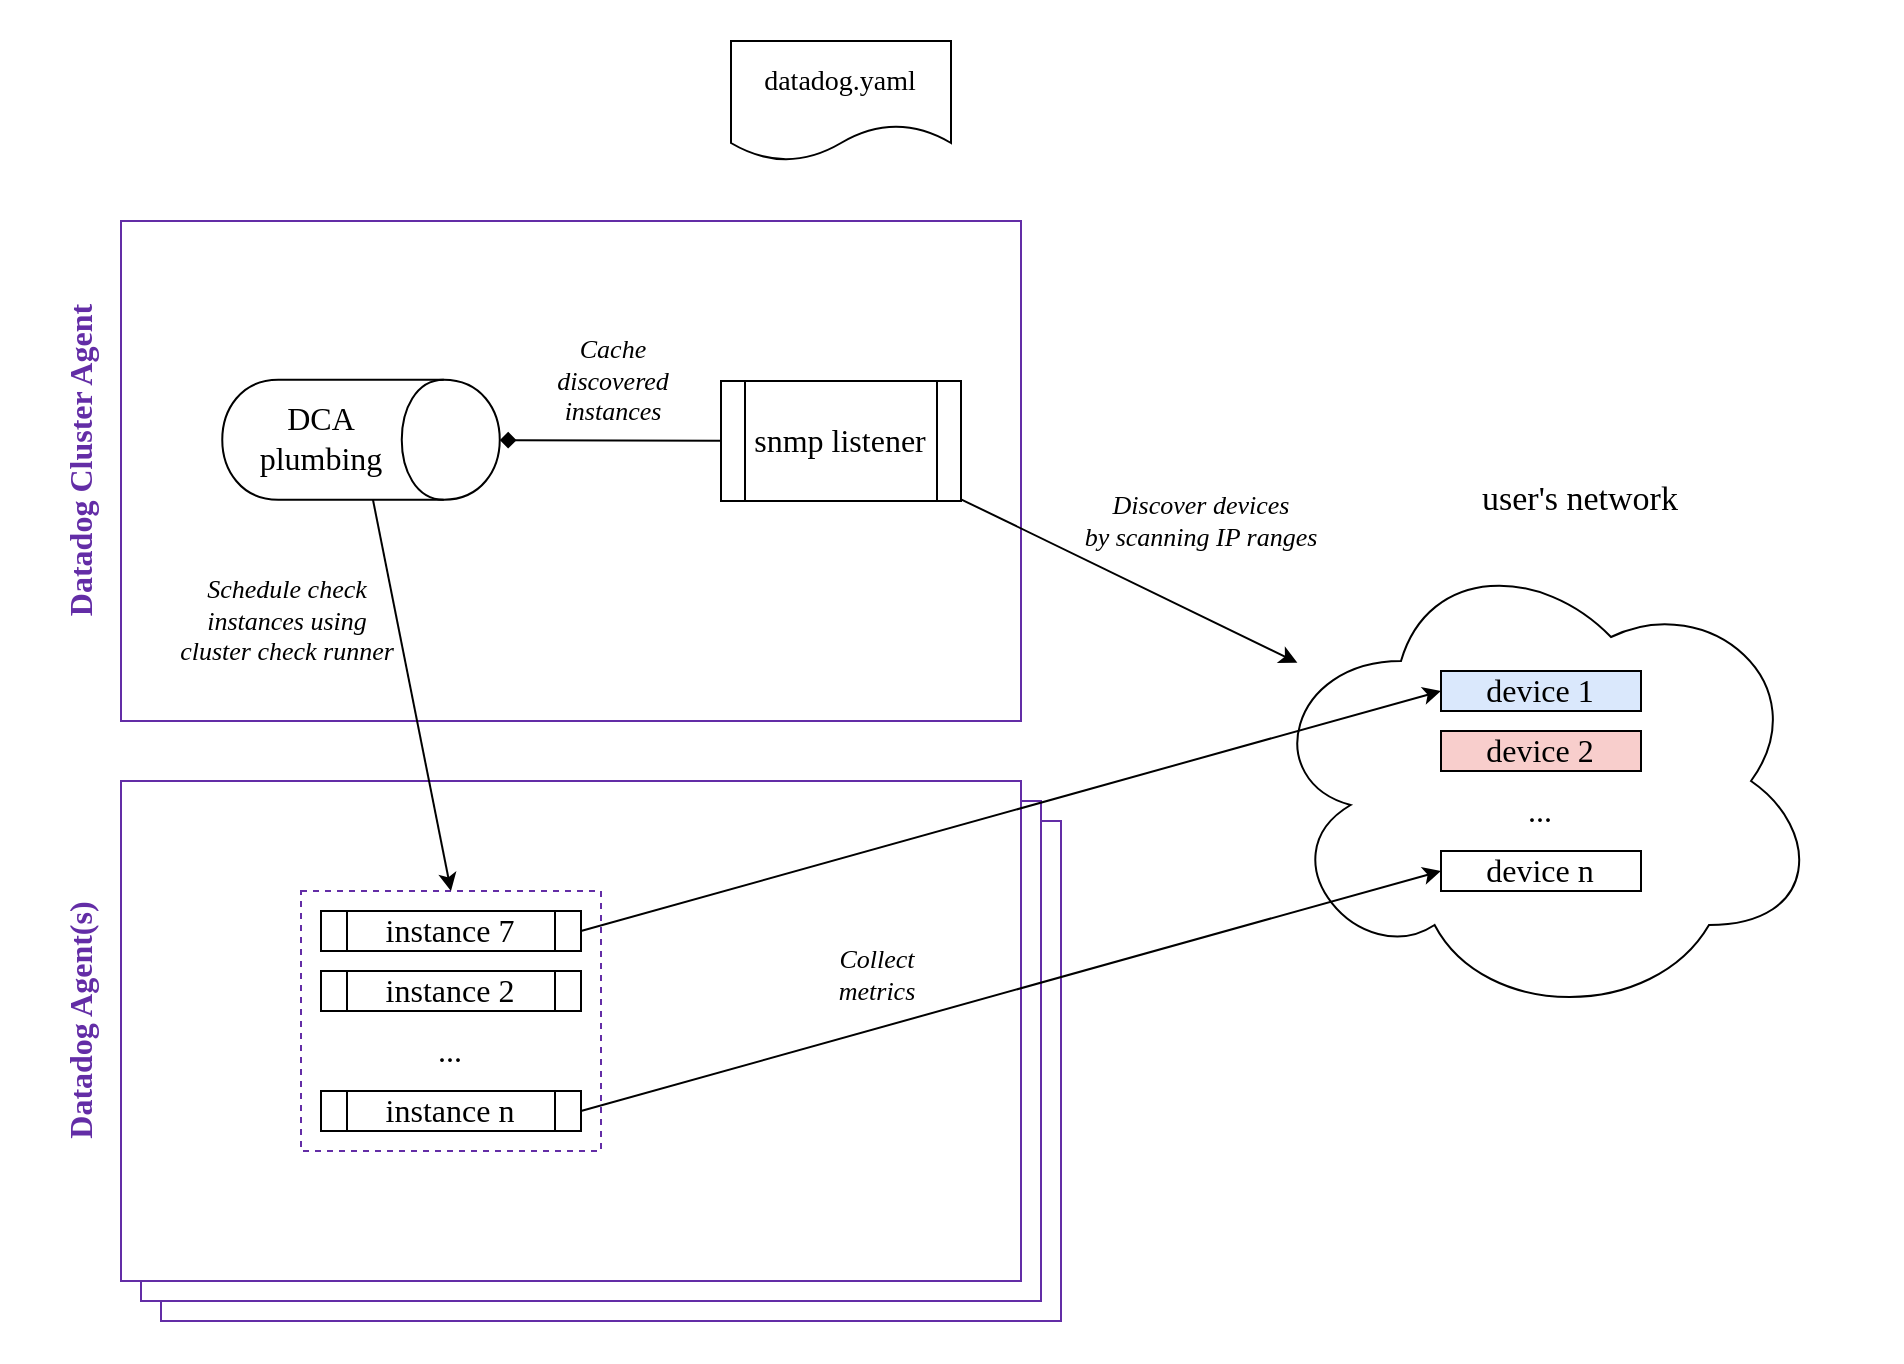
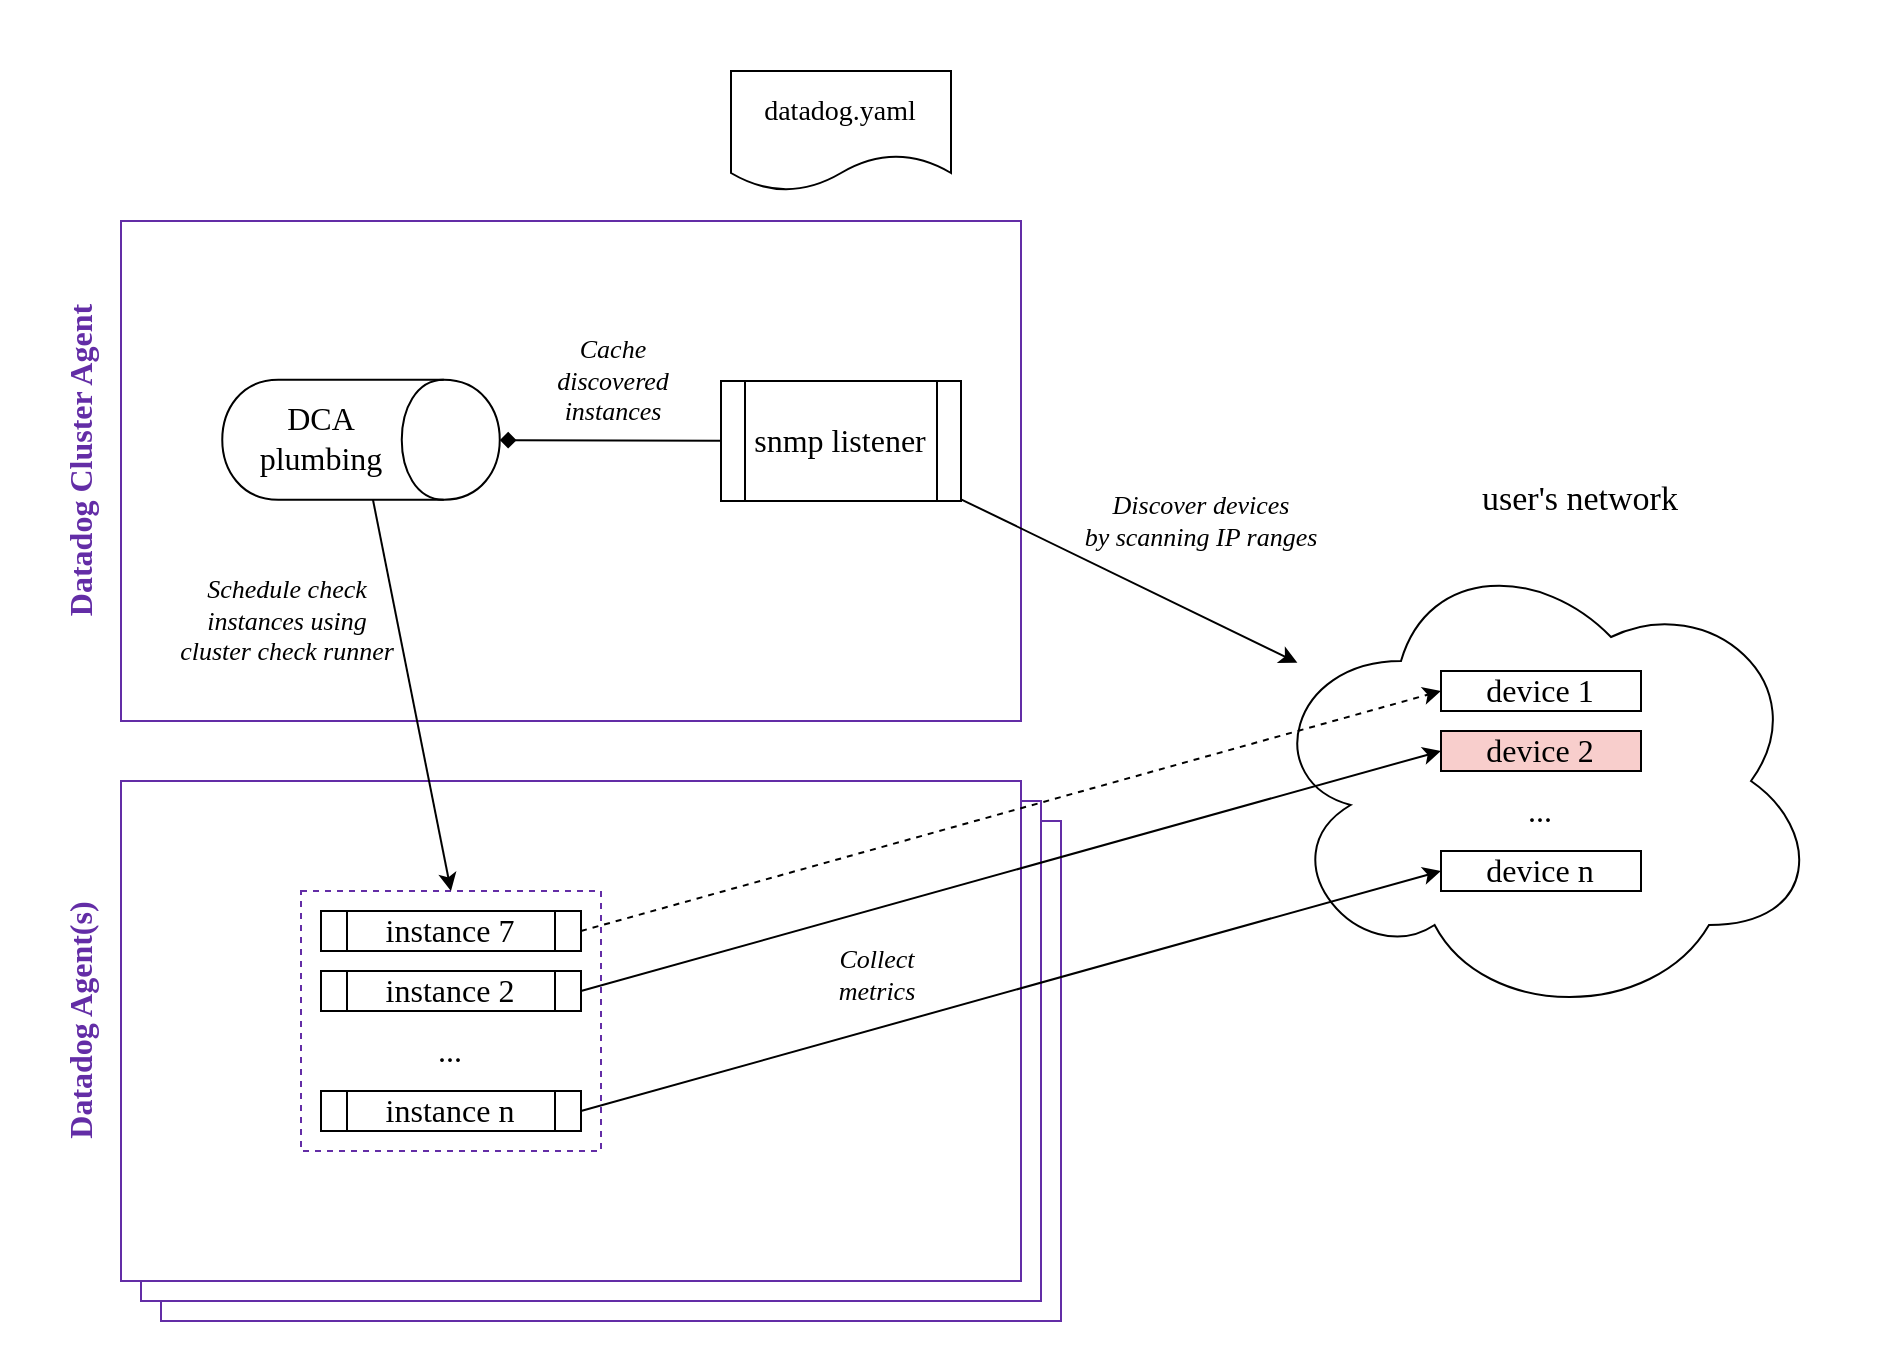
(841, 101) -> (841, 131)
(1541, 691) -> (1541, 691)
(1005, 813) -> (1005, 813)
none -> (1005, 873)
